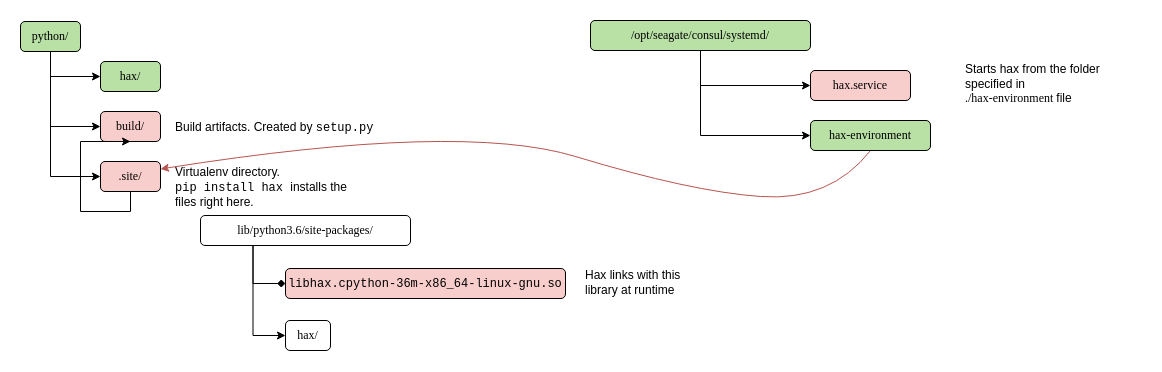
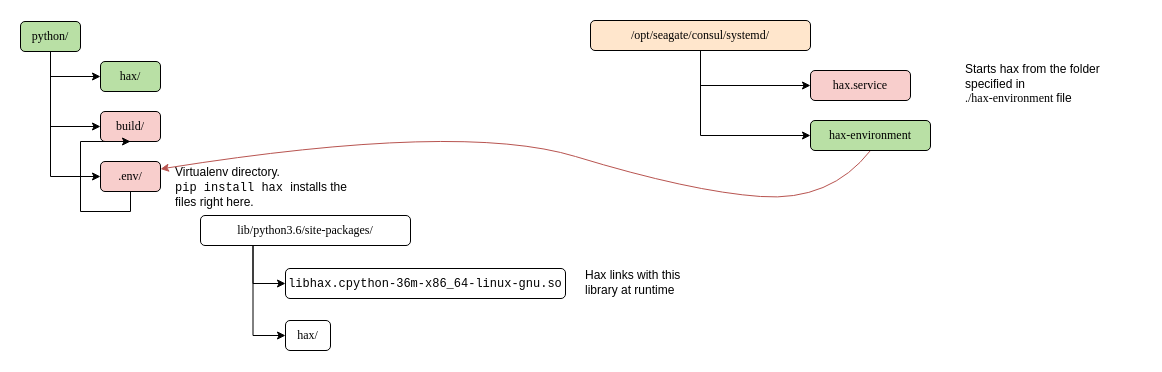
(701, 36) -> (701, 36)
(281, 127) -> none
(131, 177) -> (131, 177)
(276, 284) -> (277, 284)
(426, 284) -> (426, 284)
